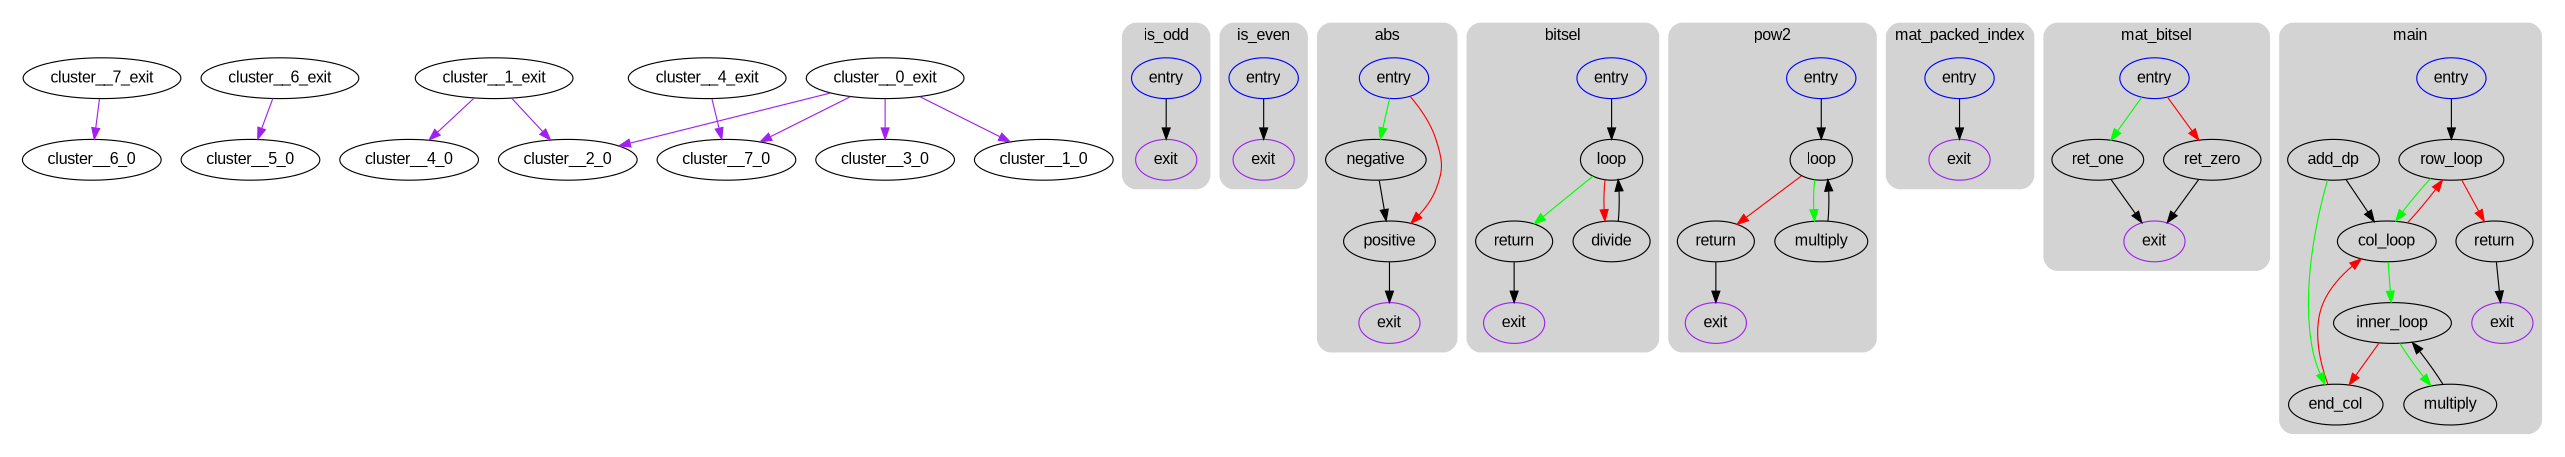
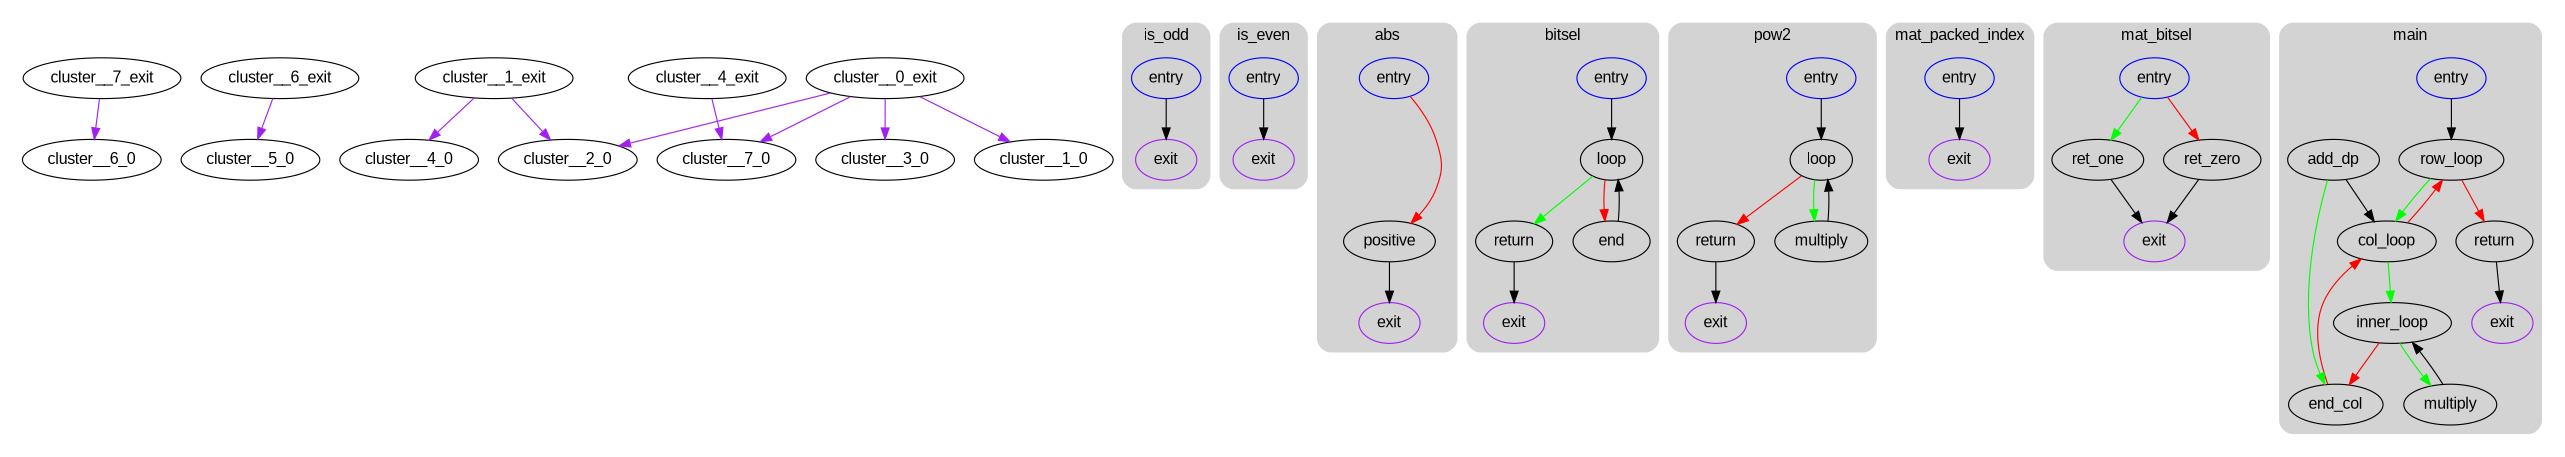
(1376, 160) -> none
(1612, 241) -> (1612, 241)
